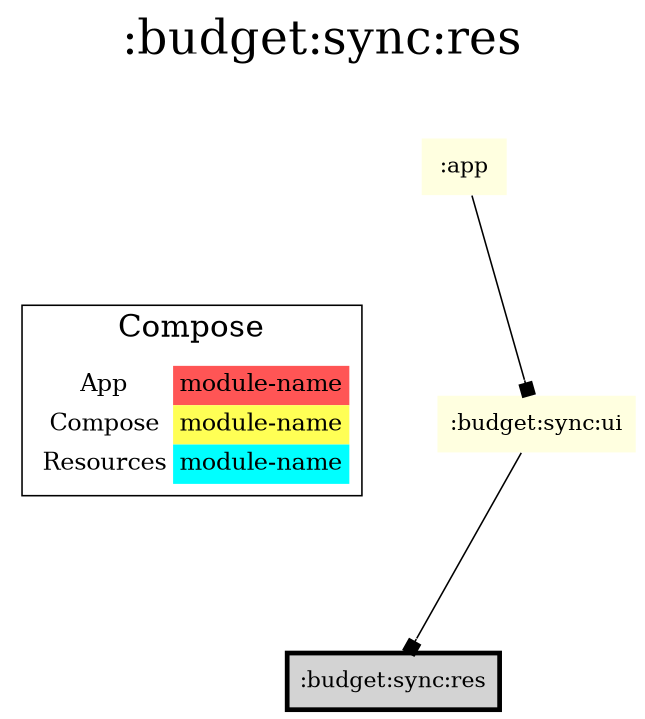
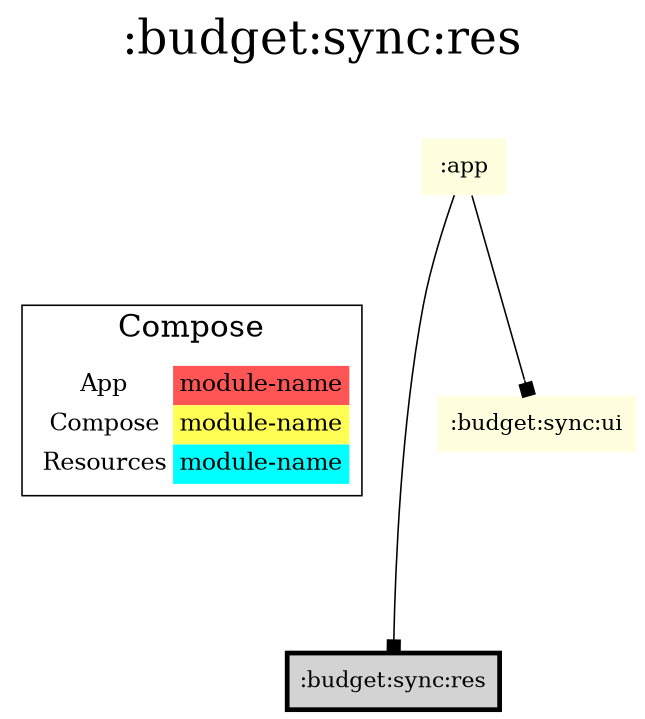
(469, 546) -> (408, 414)
